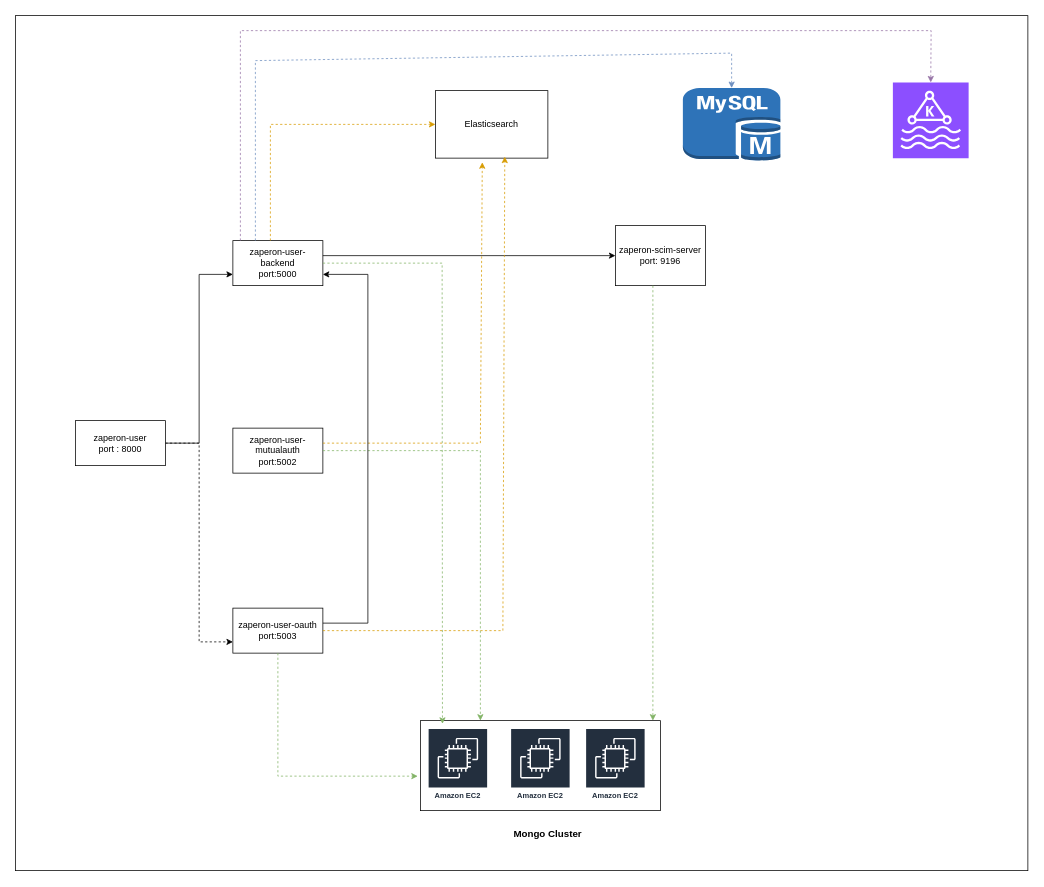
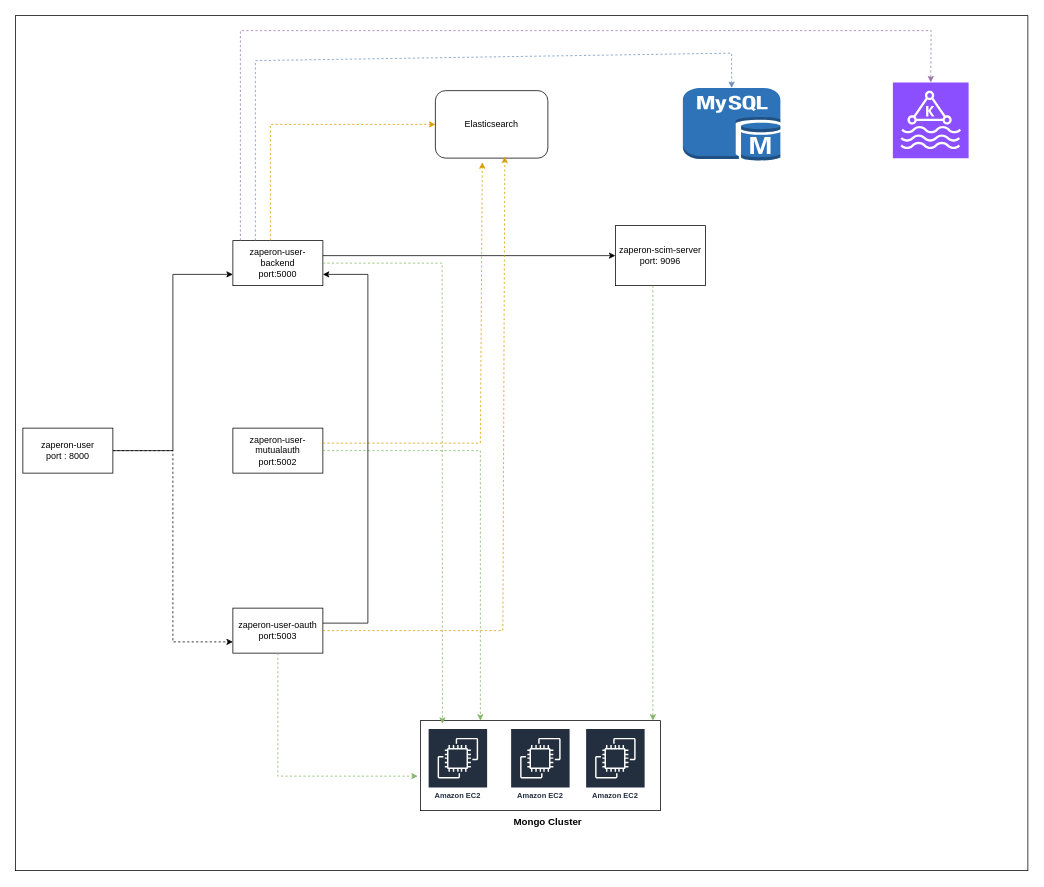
(492, 124) -> (492, 124)
(660, 255) -> (660, 255)
(120, 443) -> (68, 450)
(548, 833) -> (548, 822)
